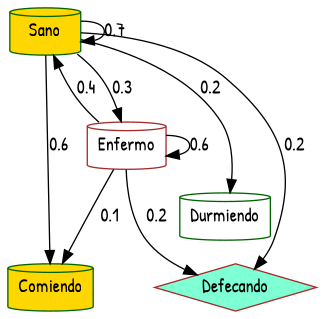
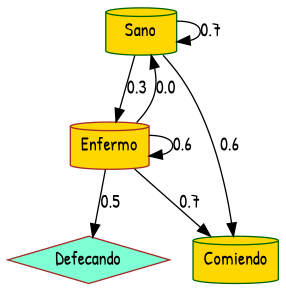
(87, 89) -> (166, 89)
(244, 95) -> none
(127, 146) -> (110, 146)
(110, 217) -> (190, 203)
(157, 217) -> (111, 203)
(225, 217) -> none
